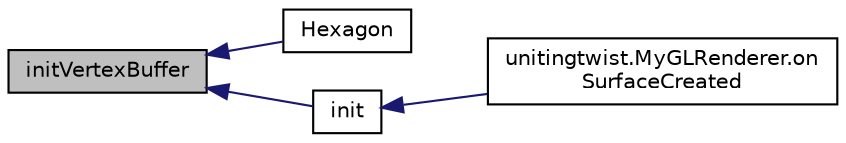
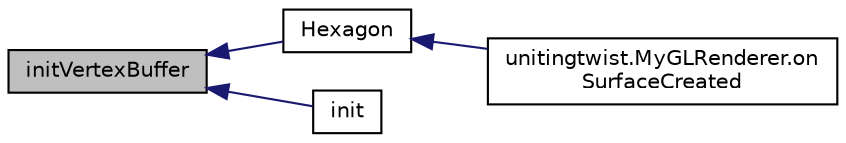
(445, 99) -> (460, 45)
